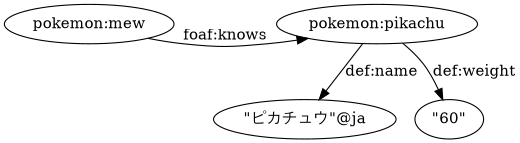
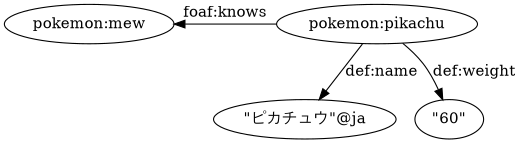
(222, 46) -> (231, 24)
